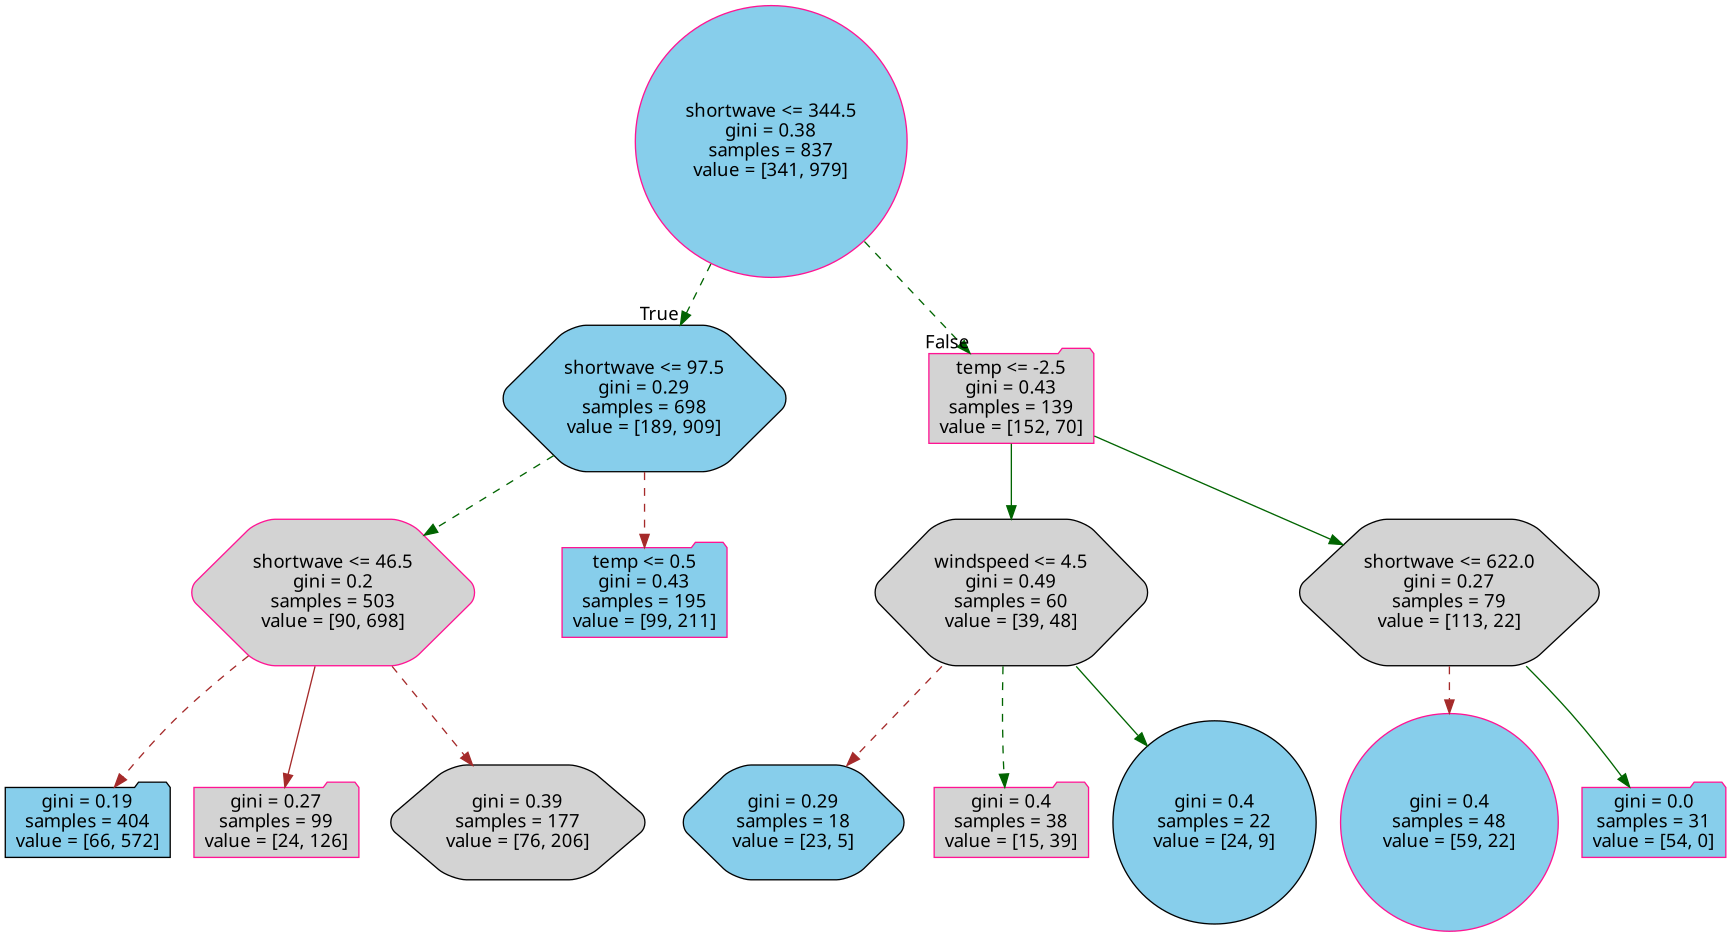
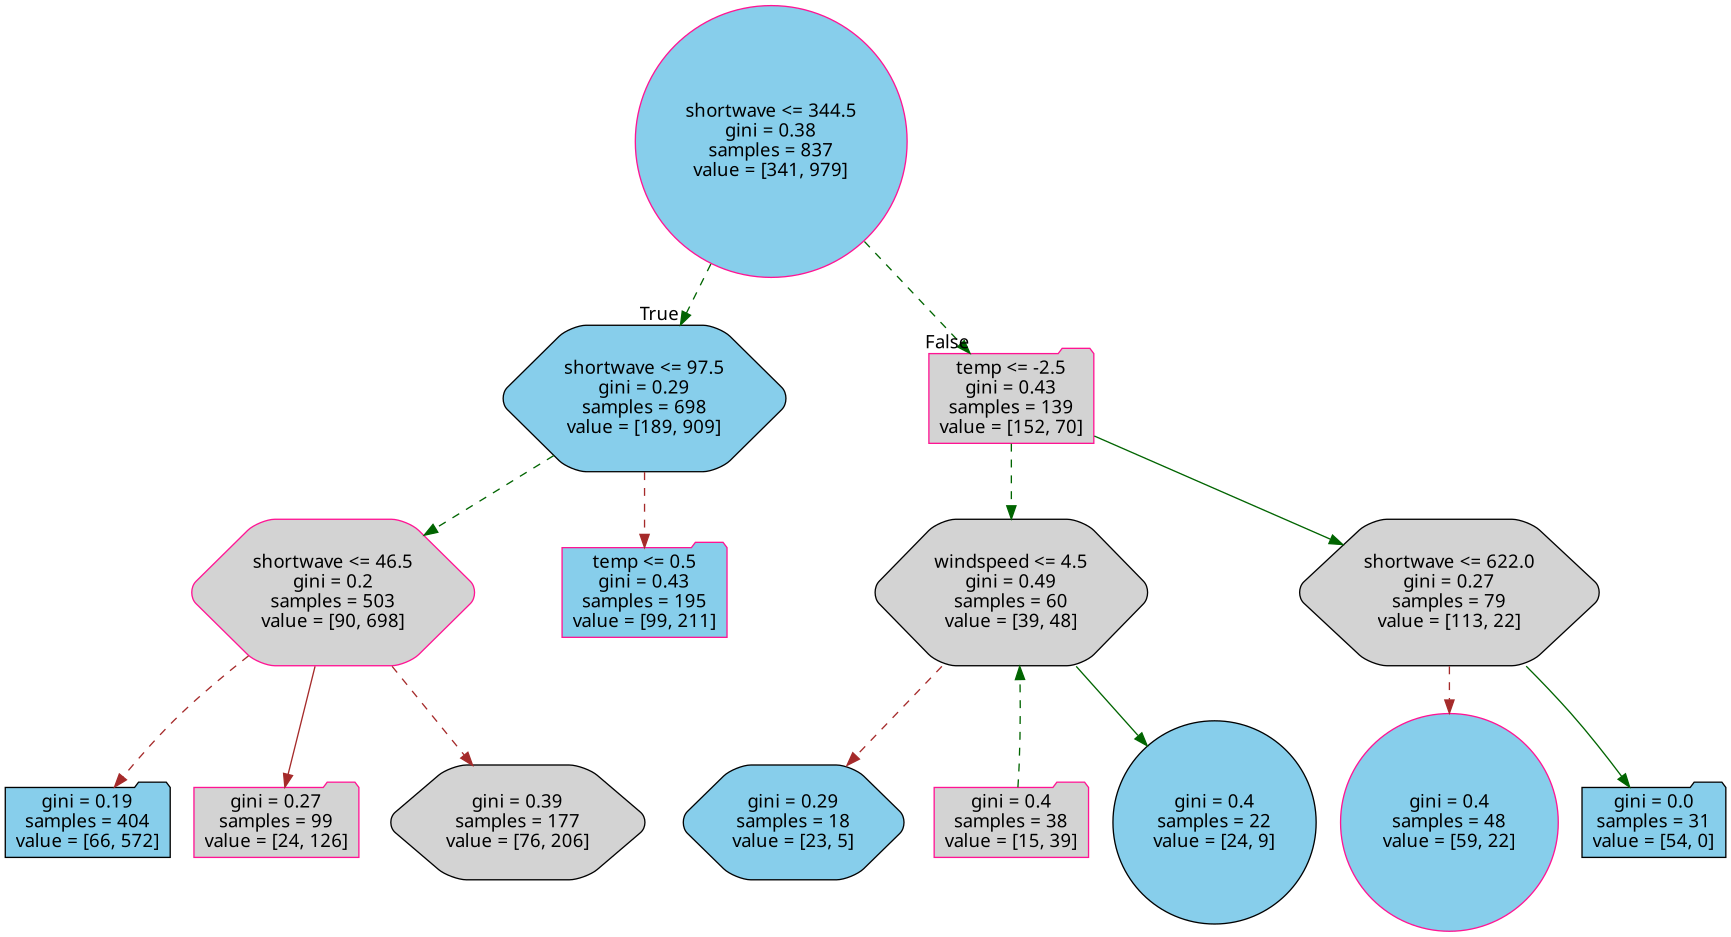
(1011, 475) -> (1011, 475)
(1003, 720) -> (1020, 734)
(1654, 822) -> (1654, 822)
